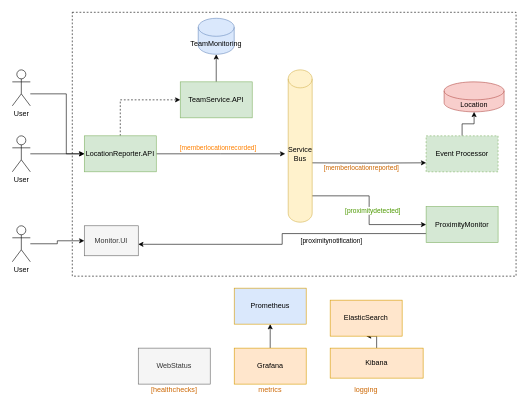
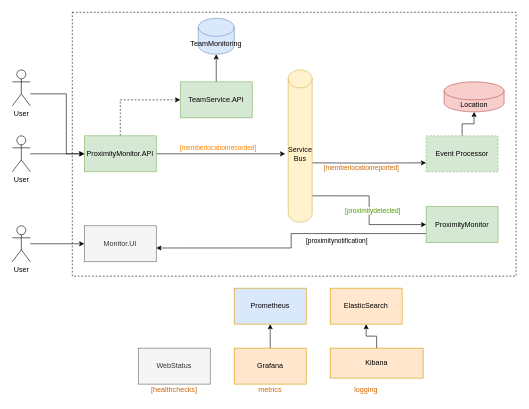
(120, 154) -> (120, 154)
(111, 241) -> (120, 244)
(366, 318) -> (366, 306)
